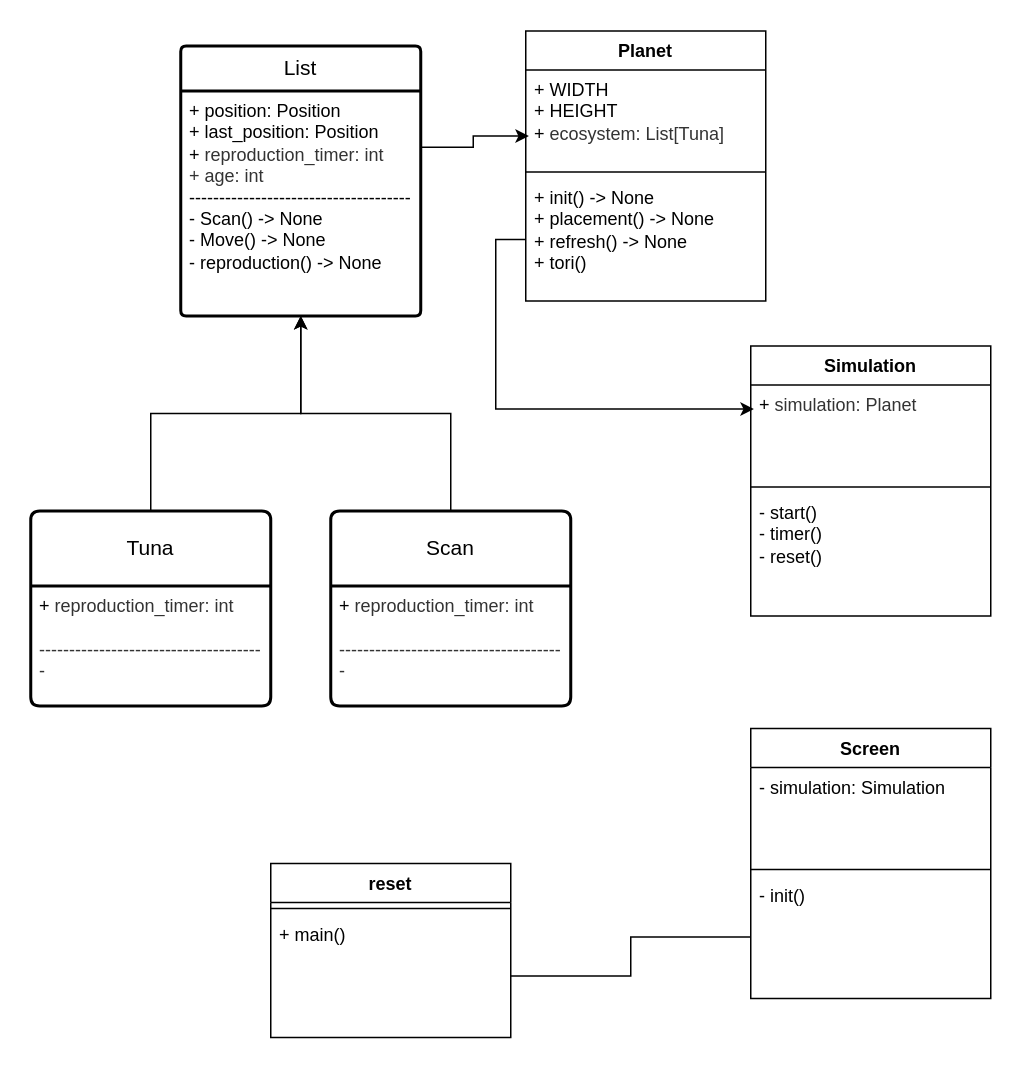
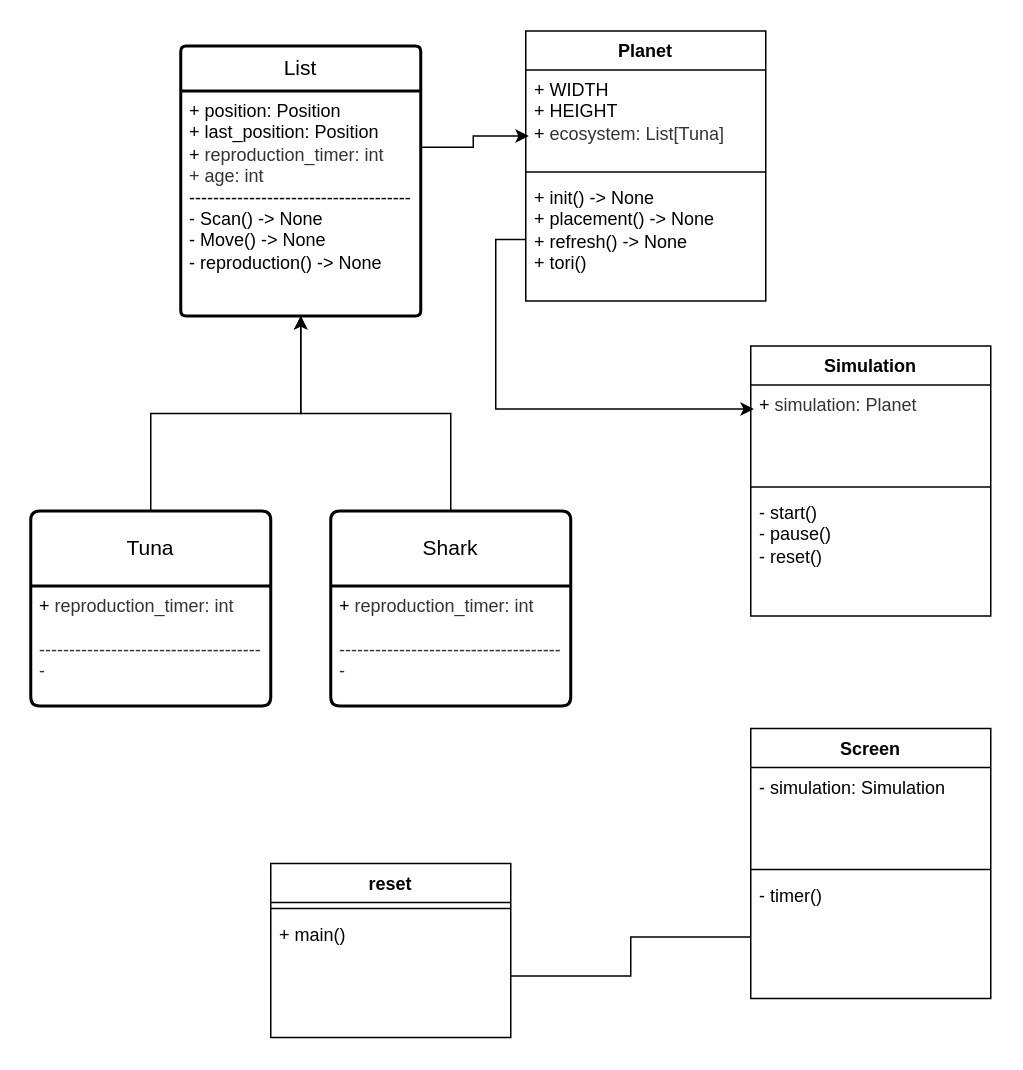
(803, 536) -> (803, 536)
(451, 548) -> (451, 548)
(793, 897) -> (800, 897)
